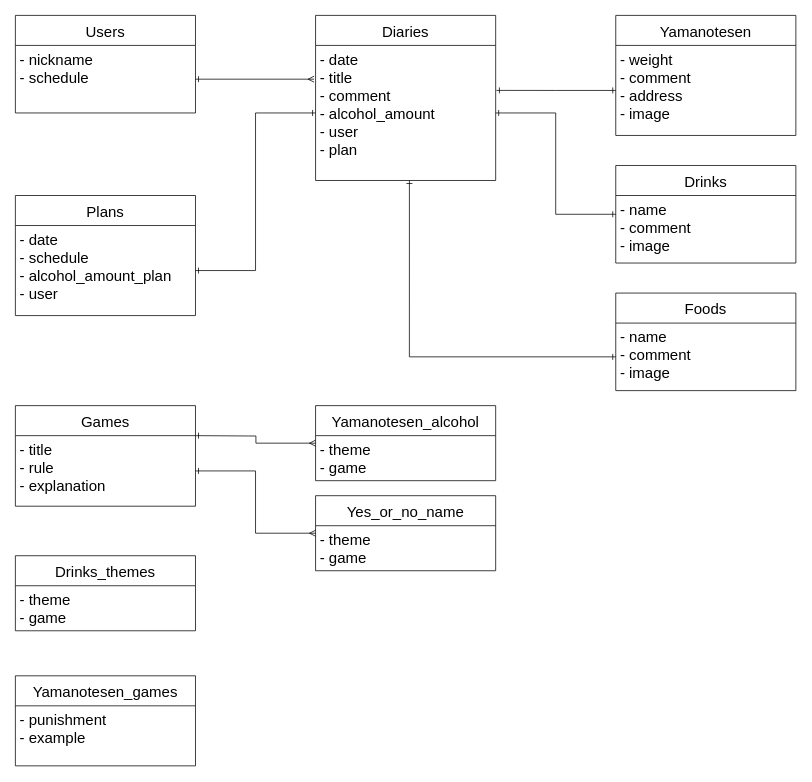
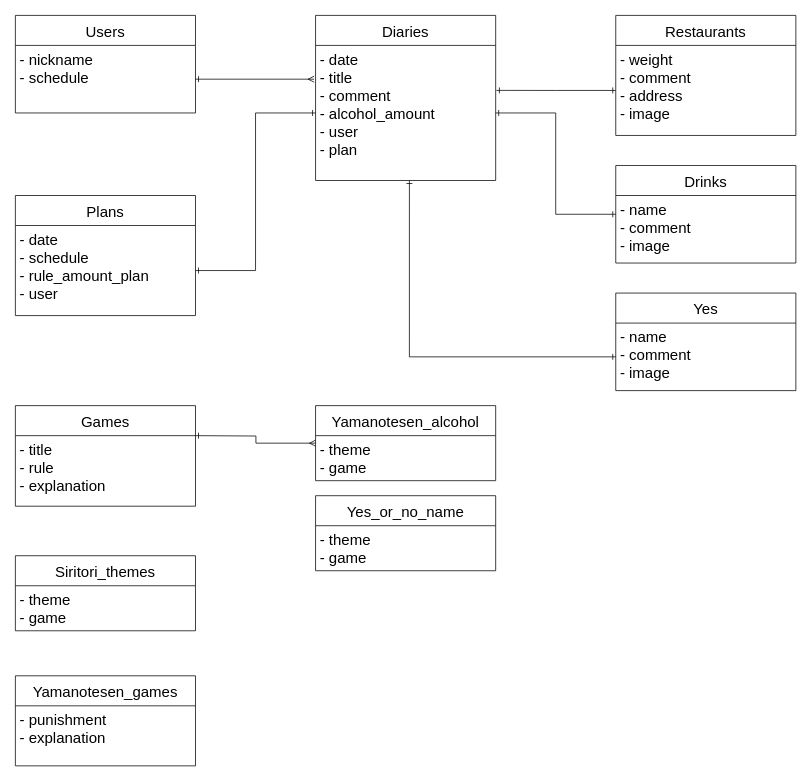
(705, 32) -> (705, 32)
(43, 240) -> (43, 240)
(705, 309) -> (705, 309)
(255, 502) -> none
(105, 572) -> (105, 572)
(66, 720) -> (66, 720)
